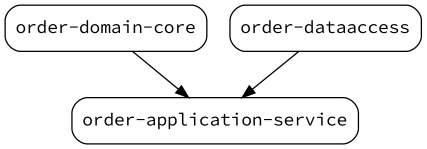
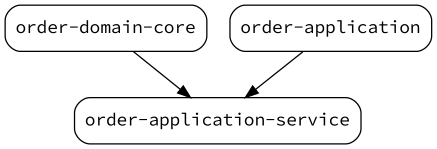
(326, 28) -> (331, 28)
